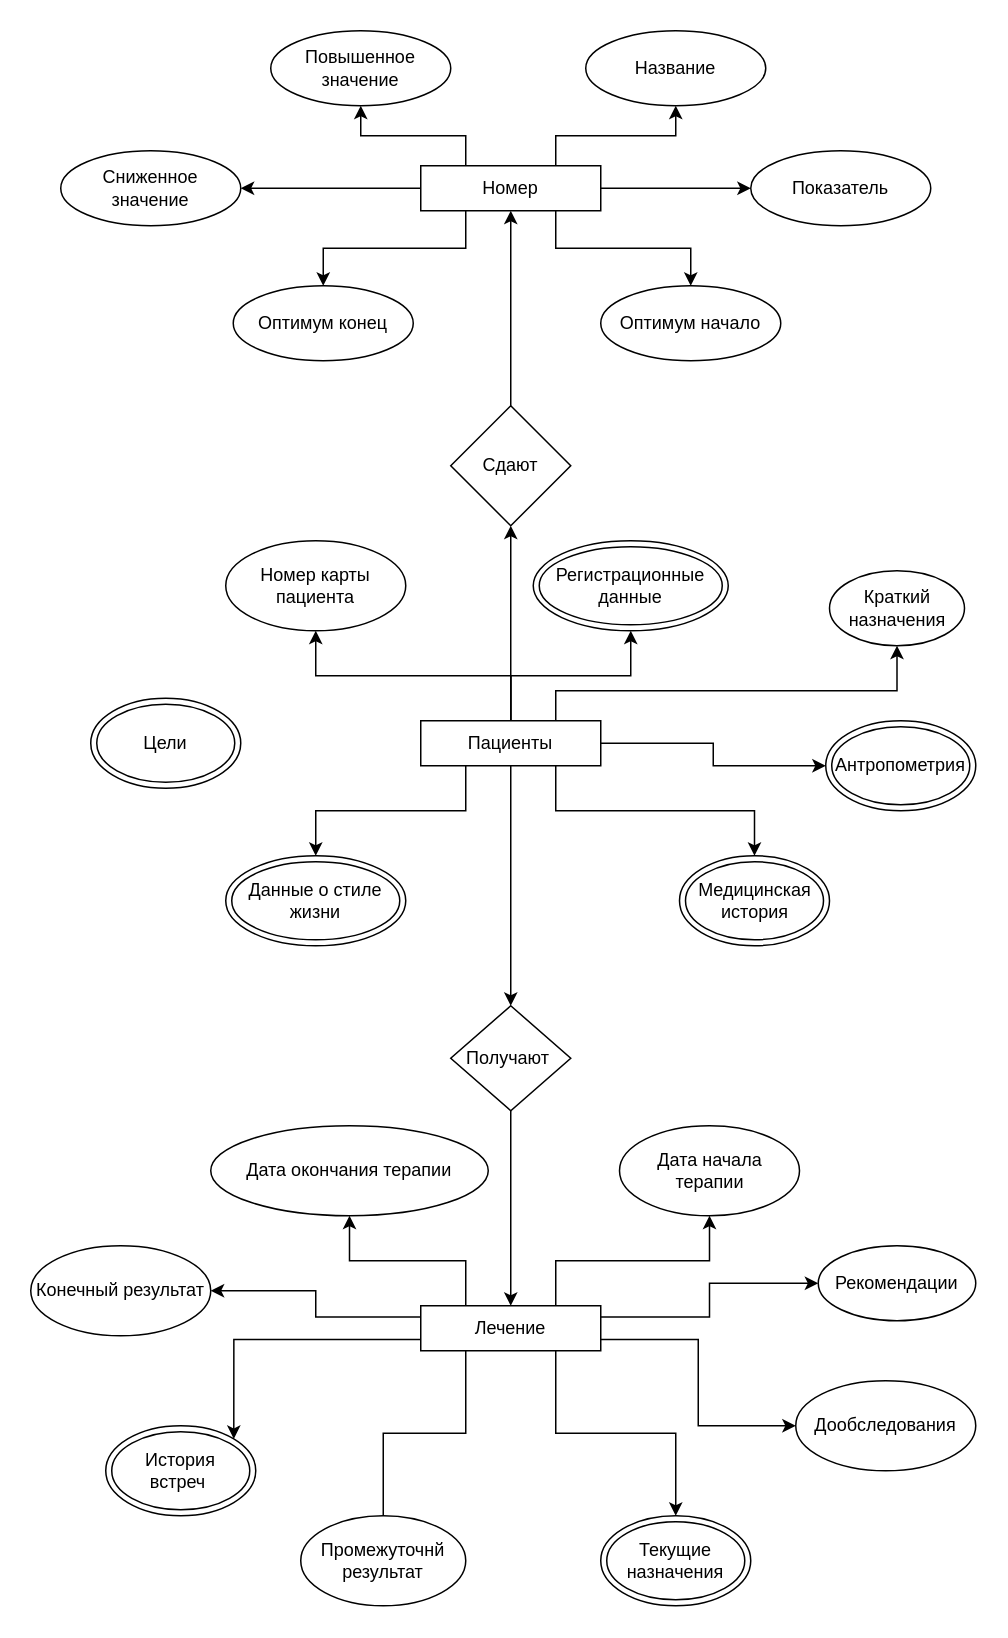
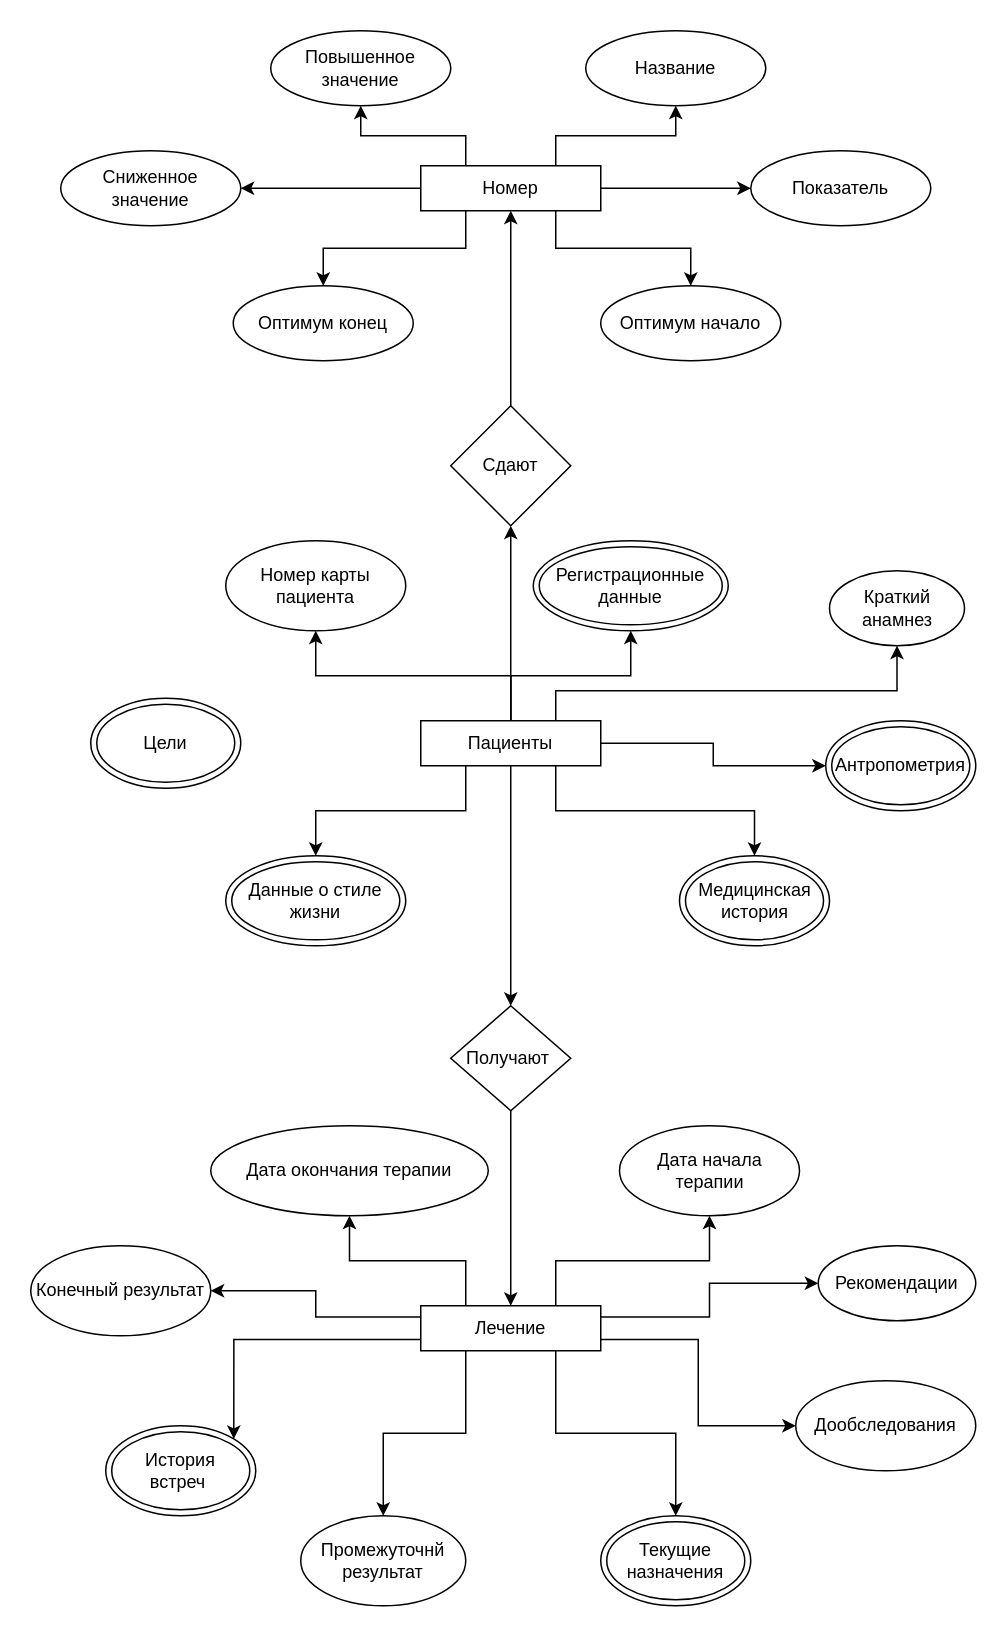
(898, 608) -> (898, 608)
(383, 1508) -> (383, 1504)
